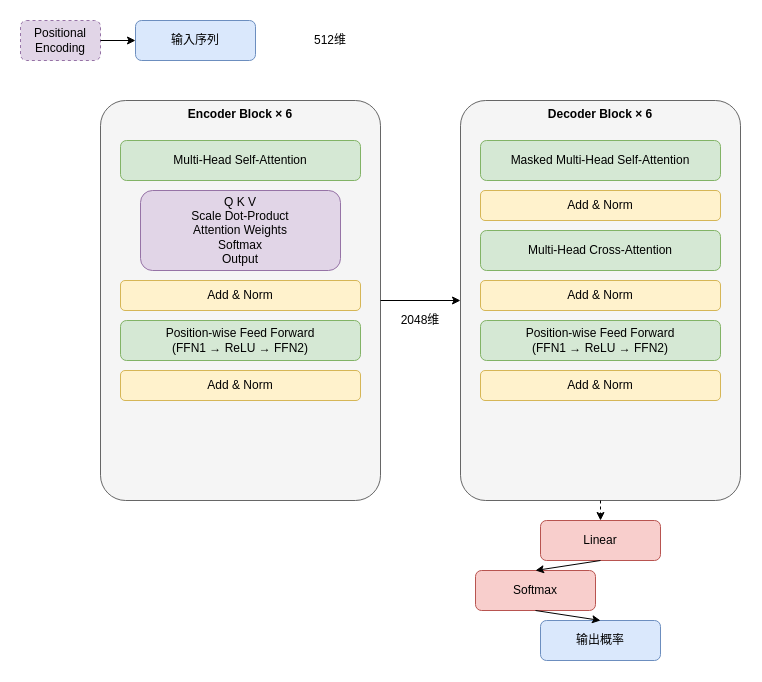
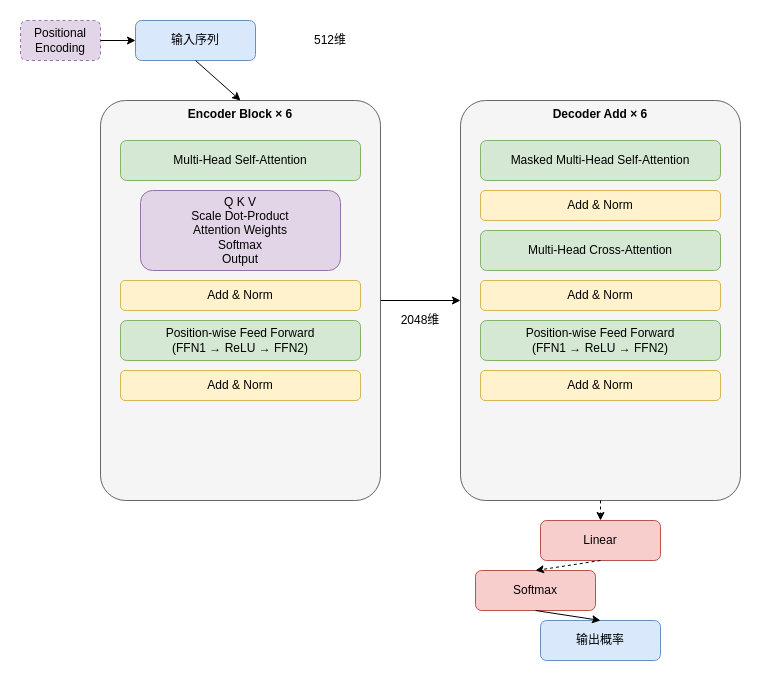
none -> (215, 78)
(601, 115) -> (601, 115)
(570, 565) -> (570, 565)
